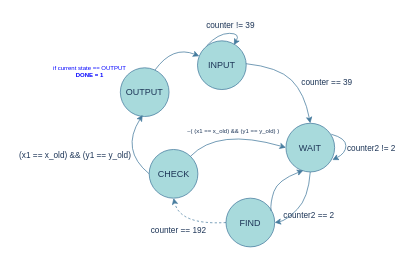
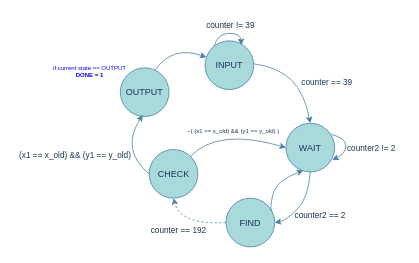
(222, 65) -> (230, 65)
(312, 213) -> (324, 213)
